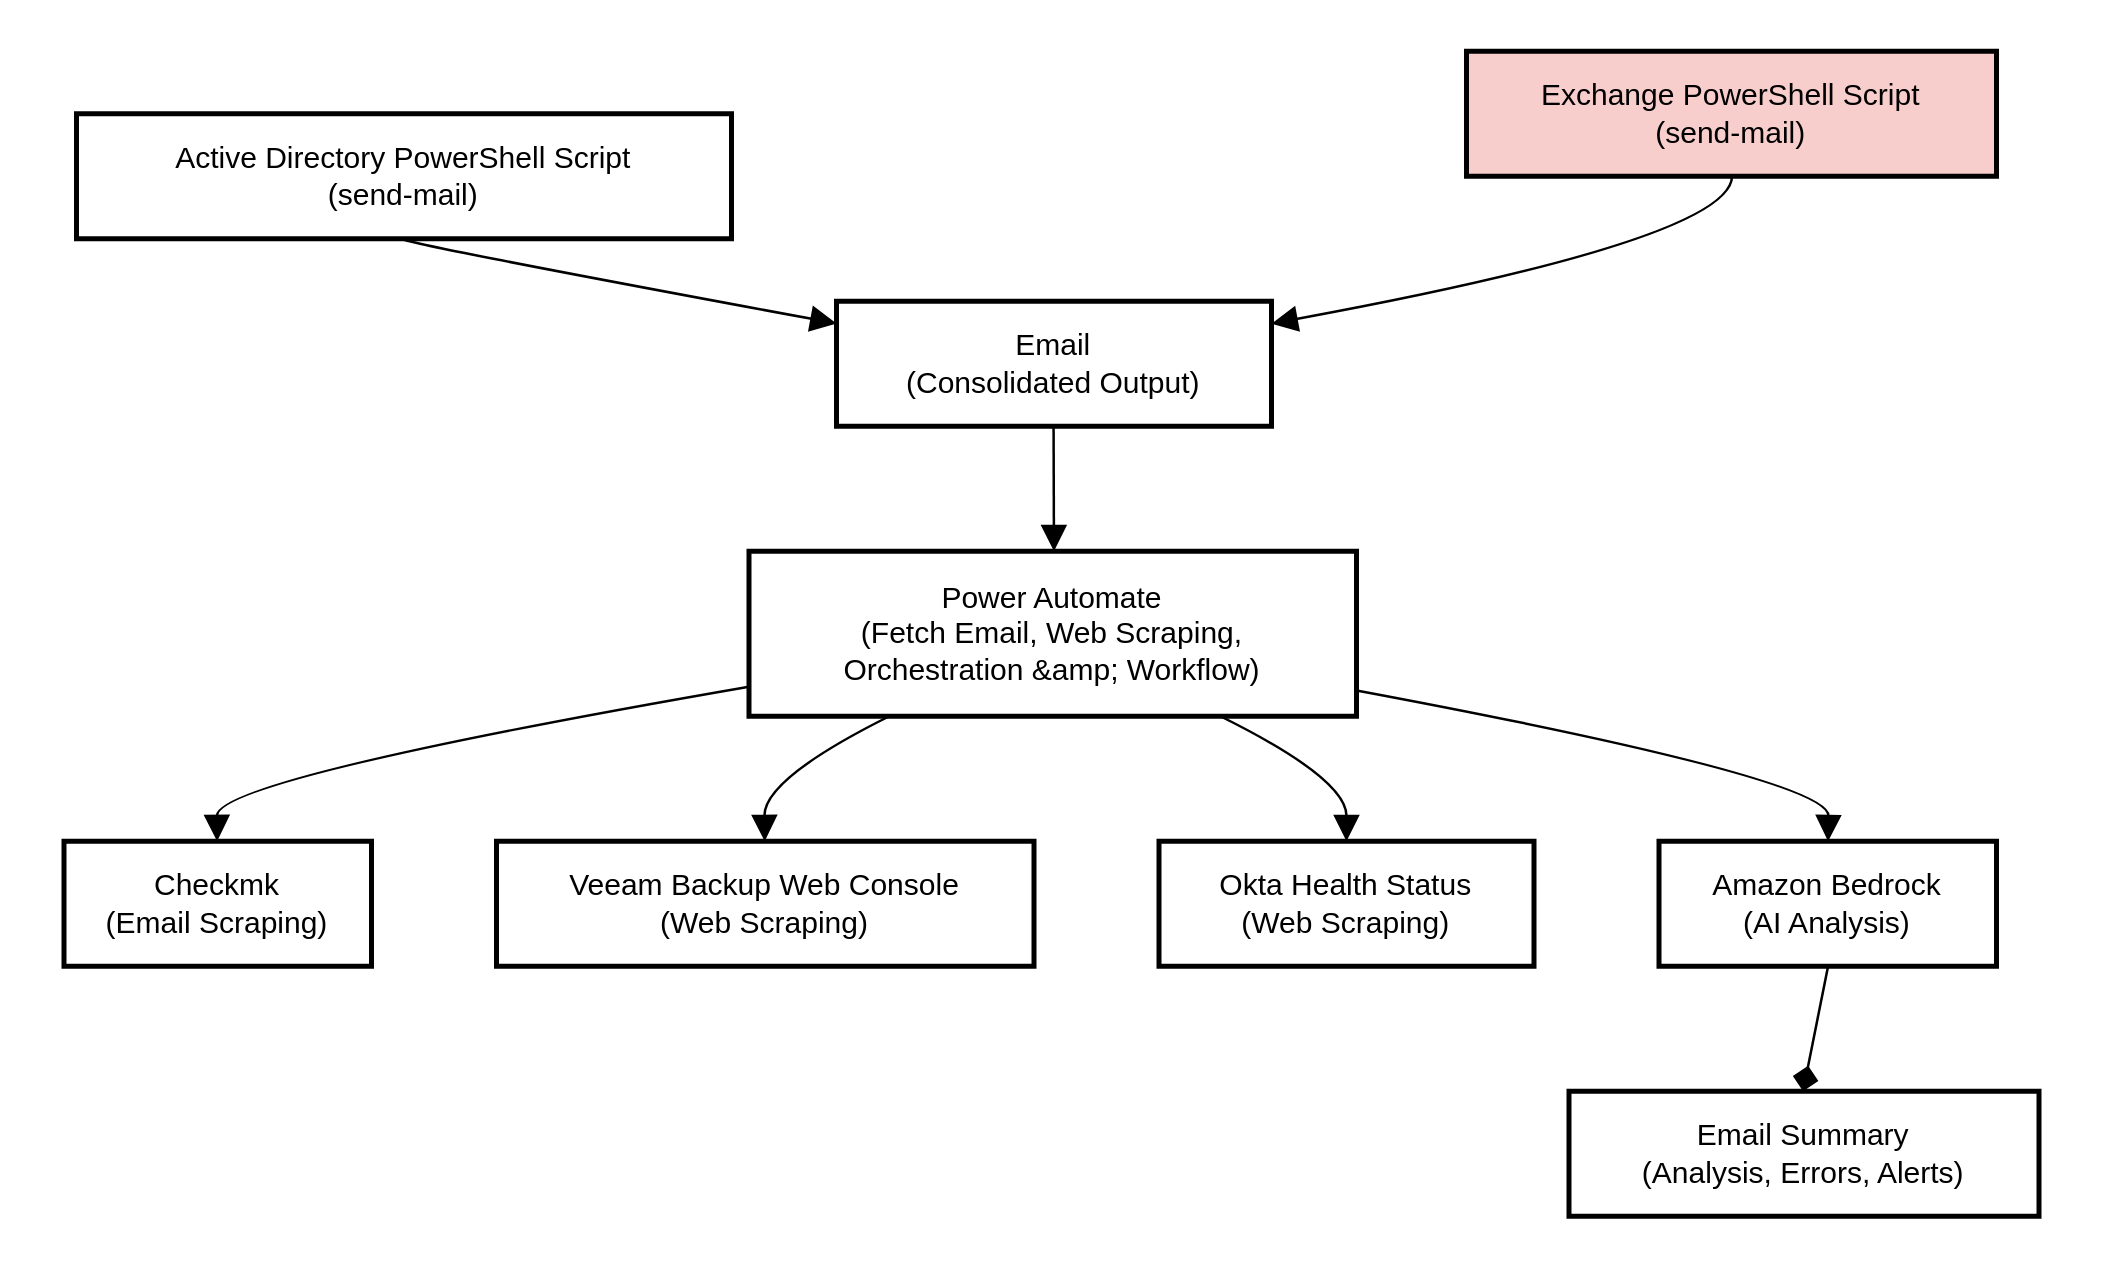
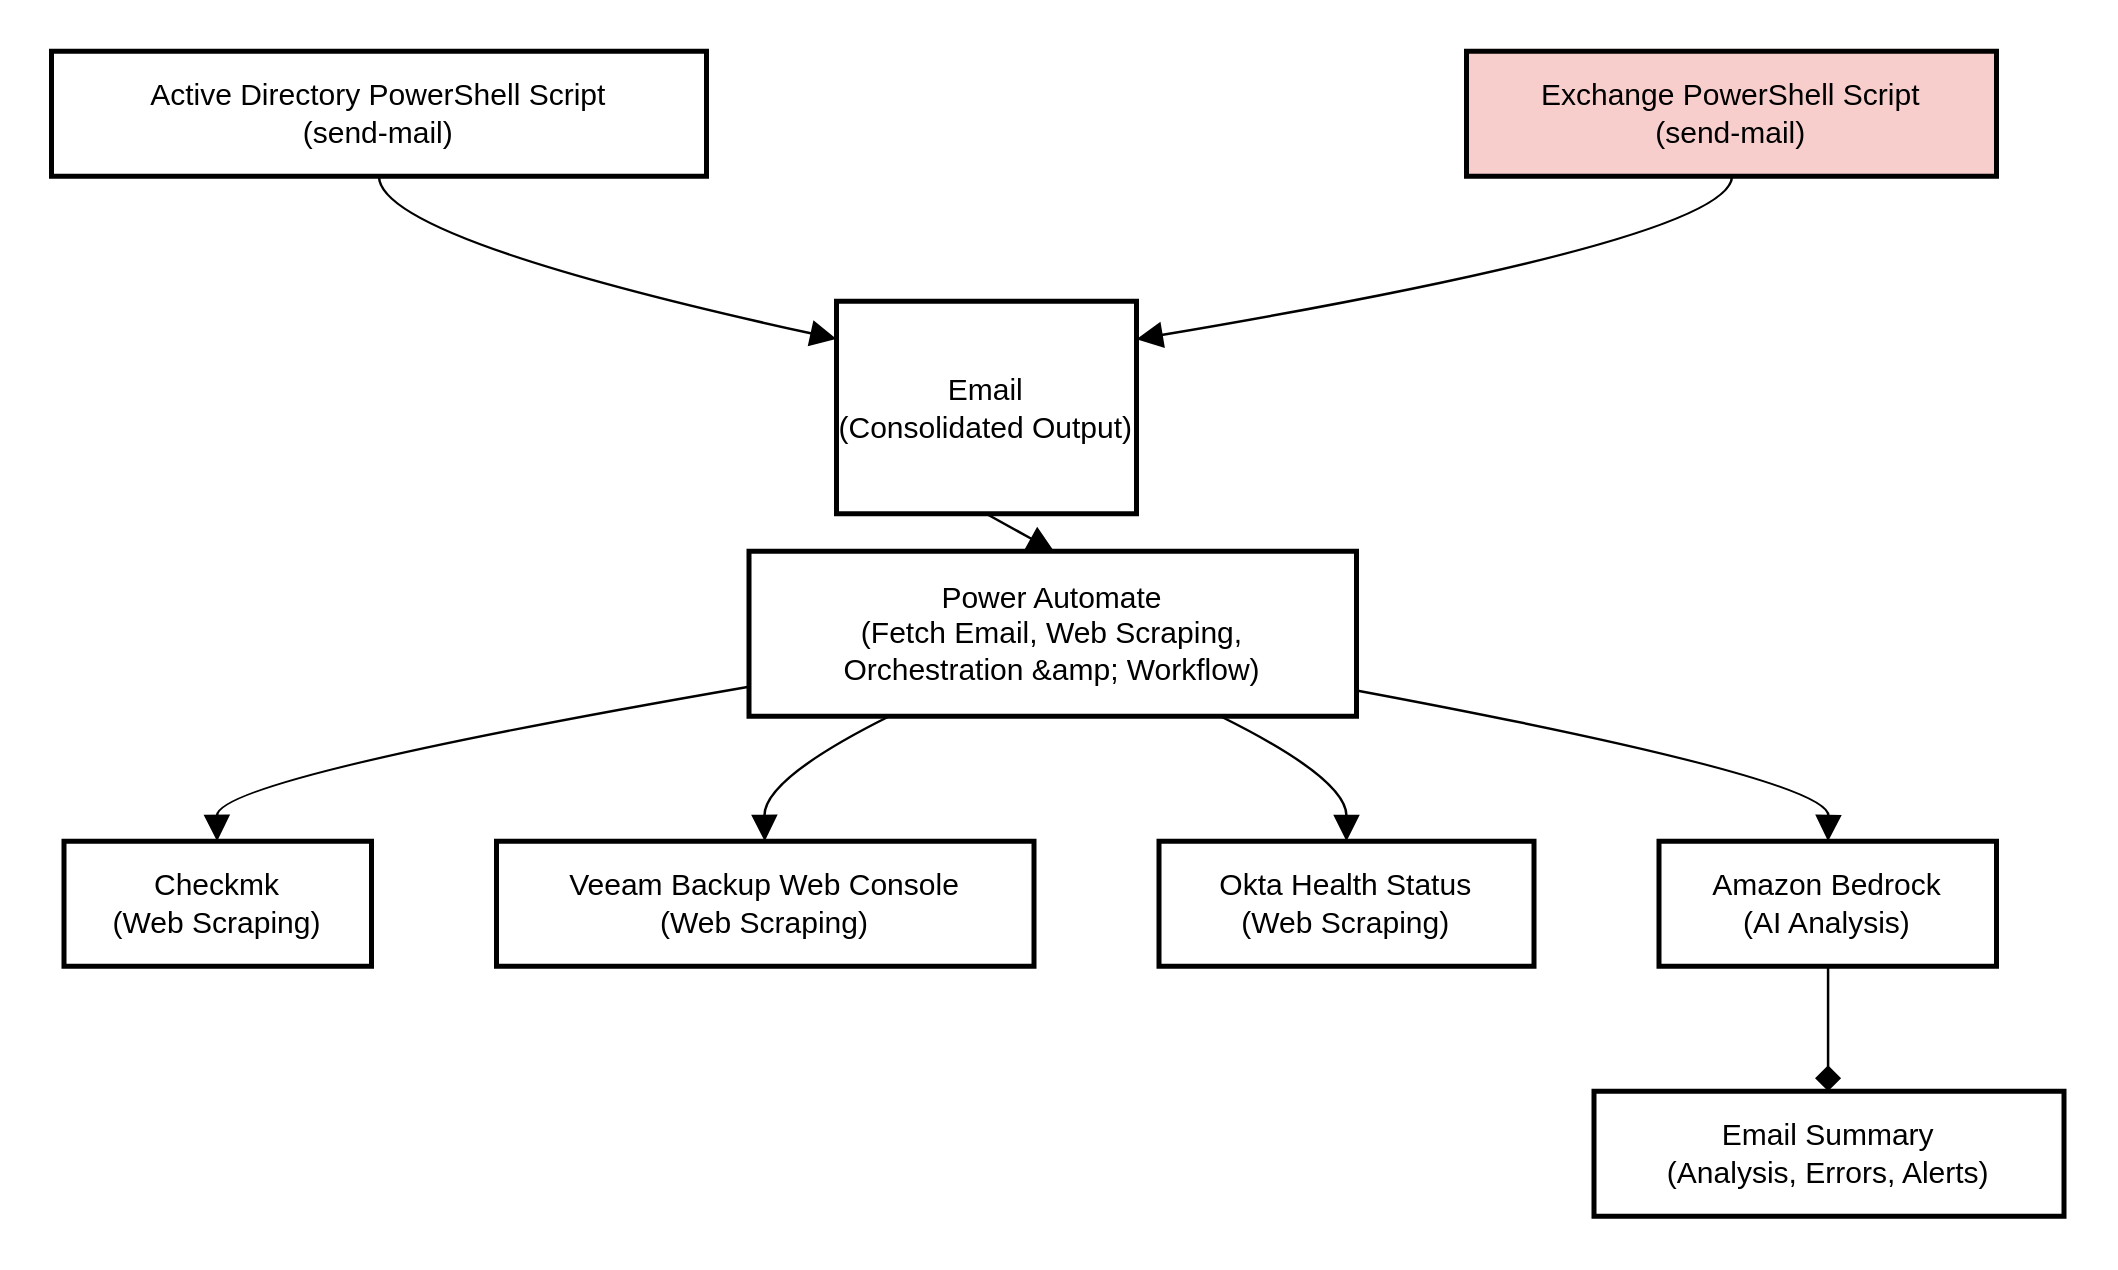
(404, 176) -> (379, 114)
(1054, 364) -> (986, 408)
(218, 904) -> (218, 904)
(1804, 1154) -> (1829, 1154)
